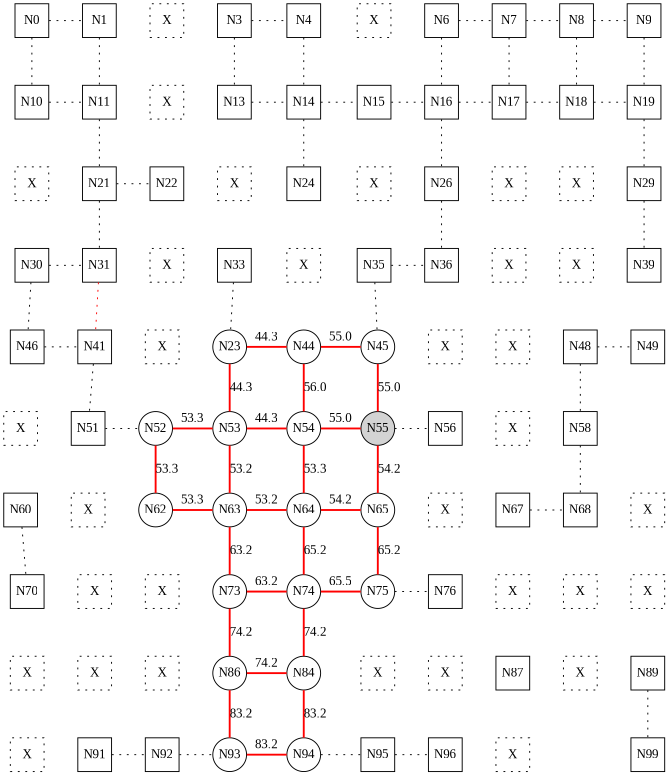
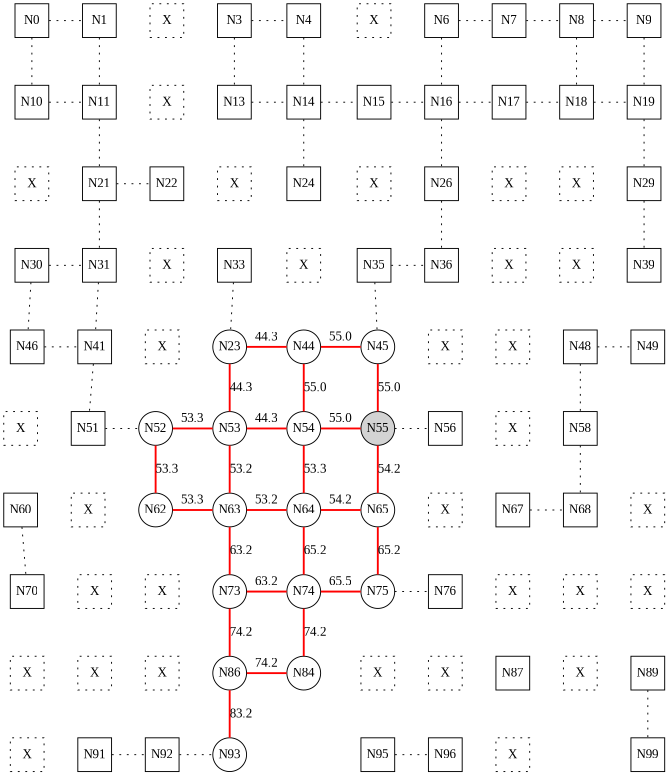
(509, 61) -> none
(97, 306) -> (97, 306)
(315, 388) -> (315, 388)
(304, 755) -> none
